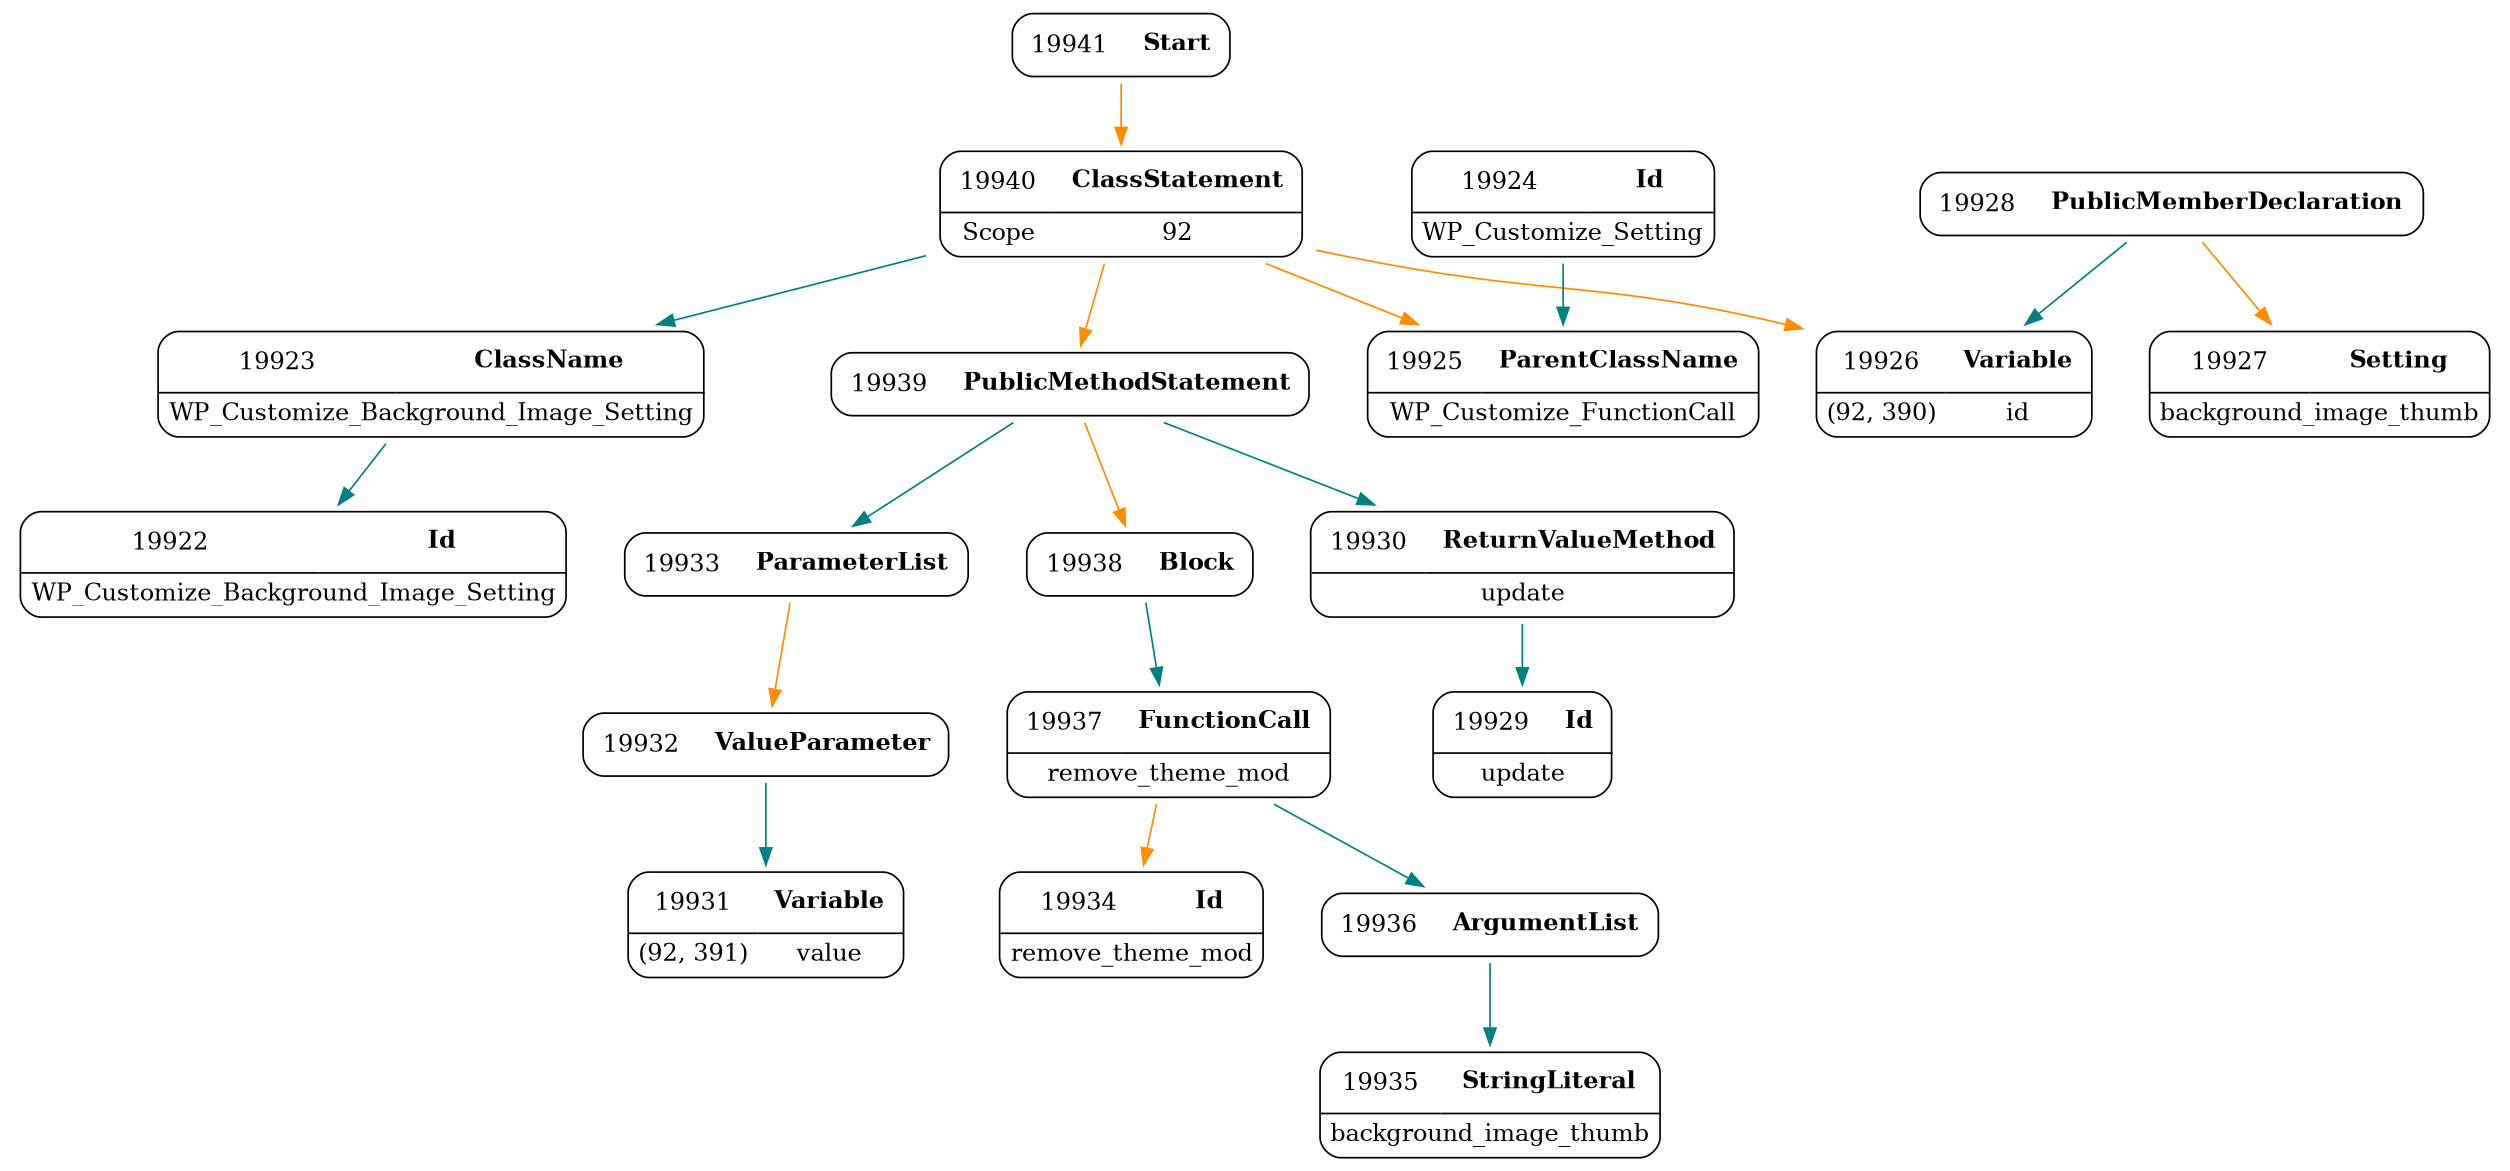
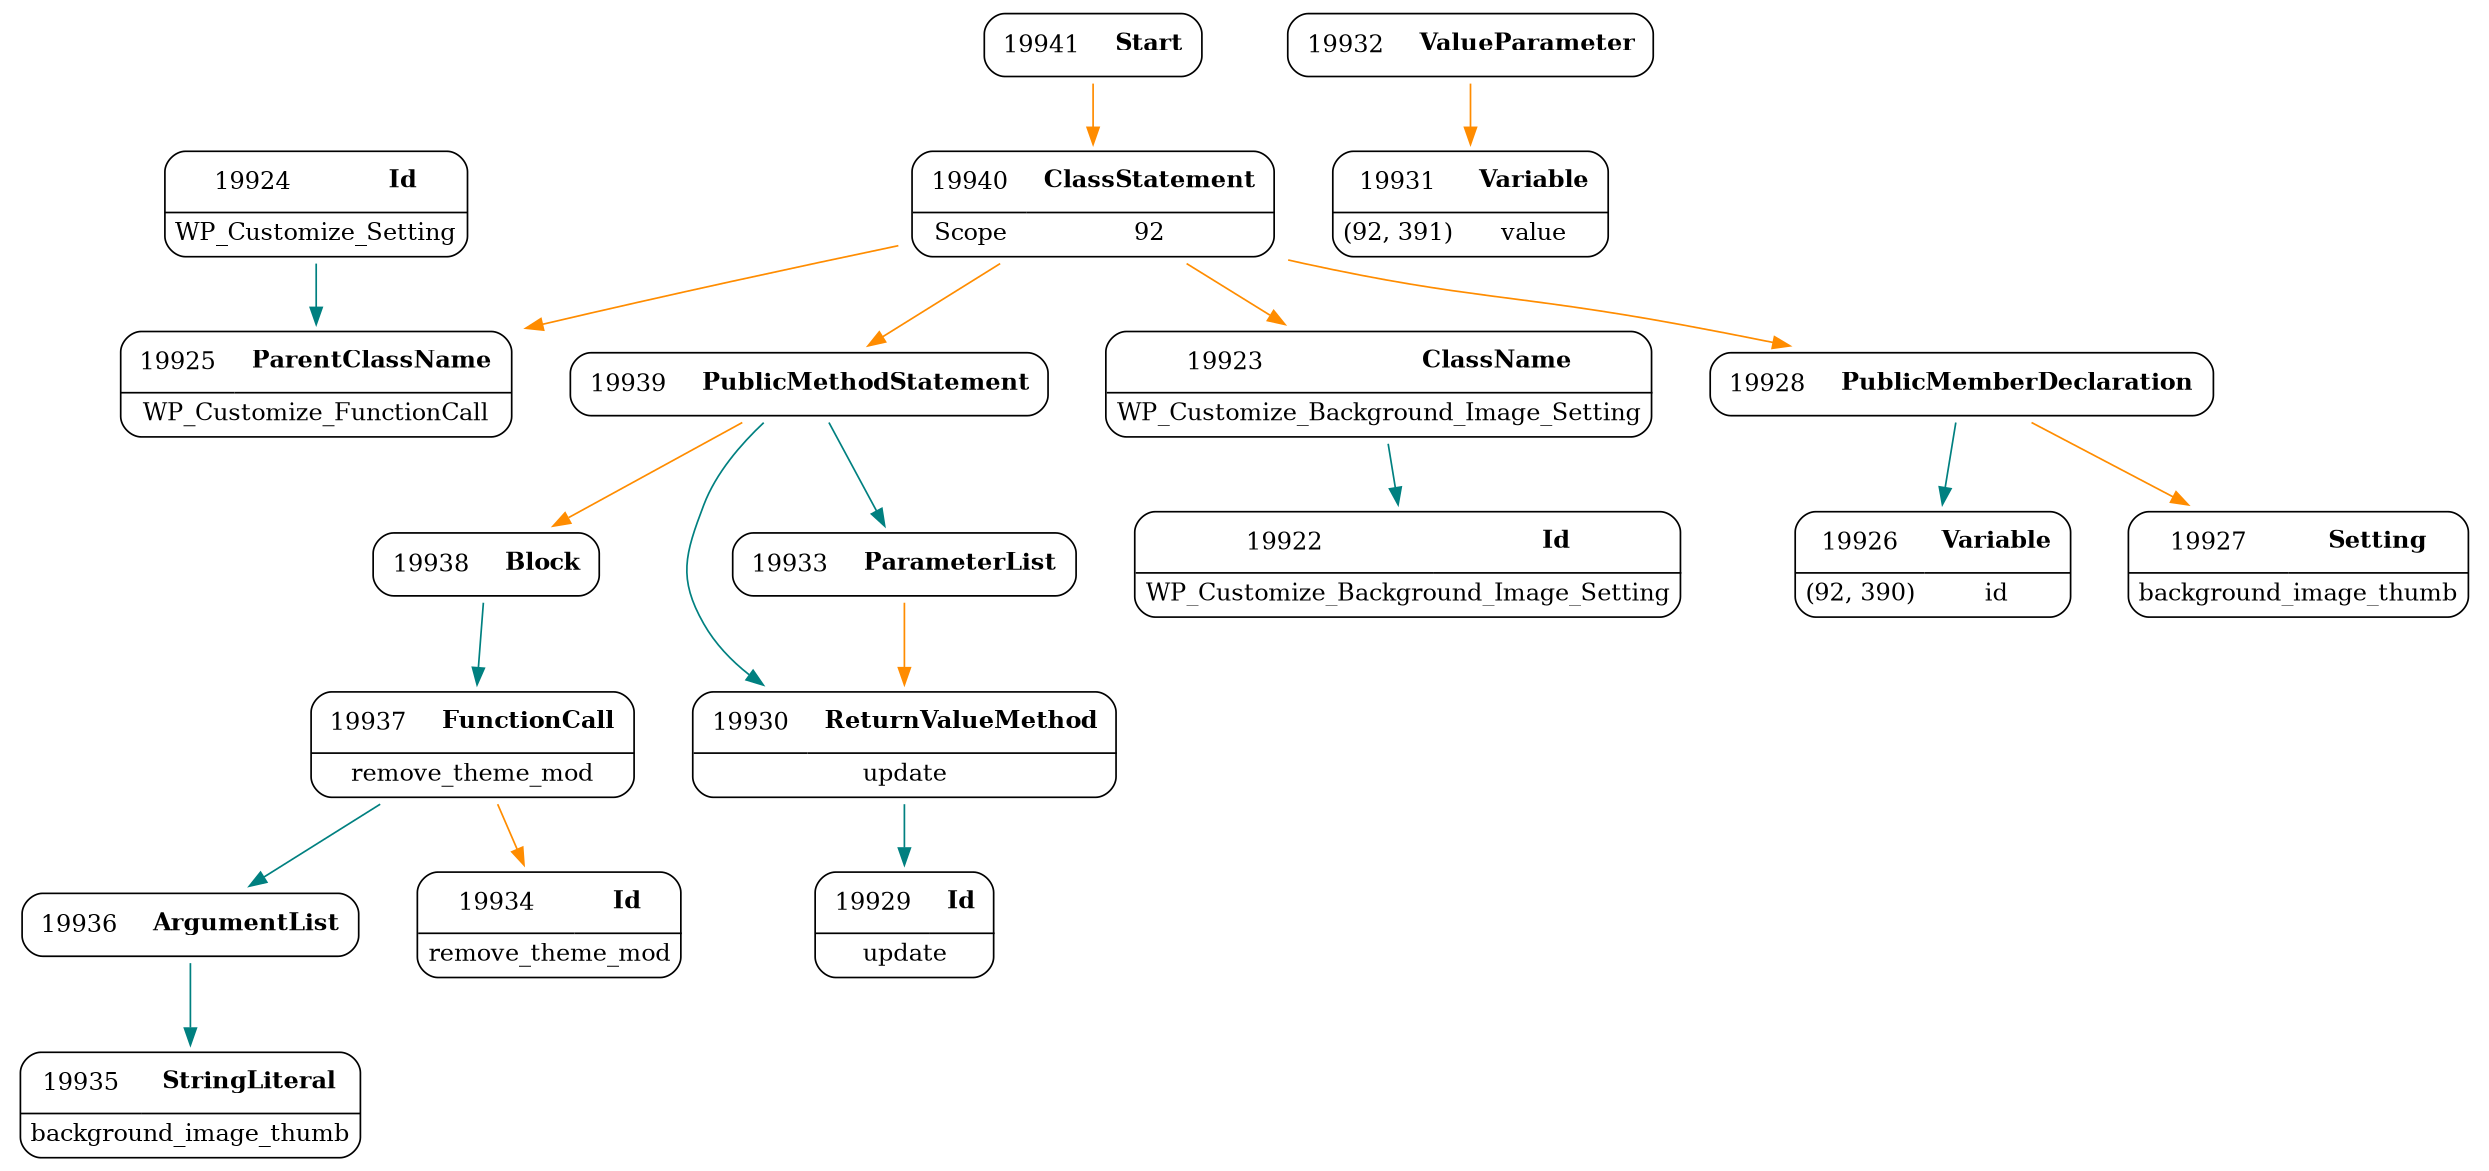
(1551, 287) -> (1531, 301)
(800, 288) -> (1228, 289)
(783, 646) -> (904, 635)
(766, 815) -> (1471, 106)
